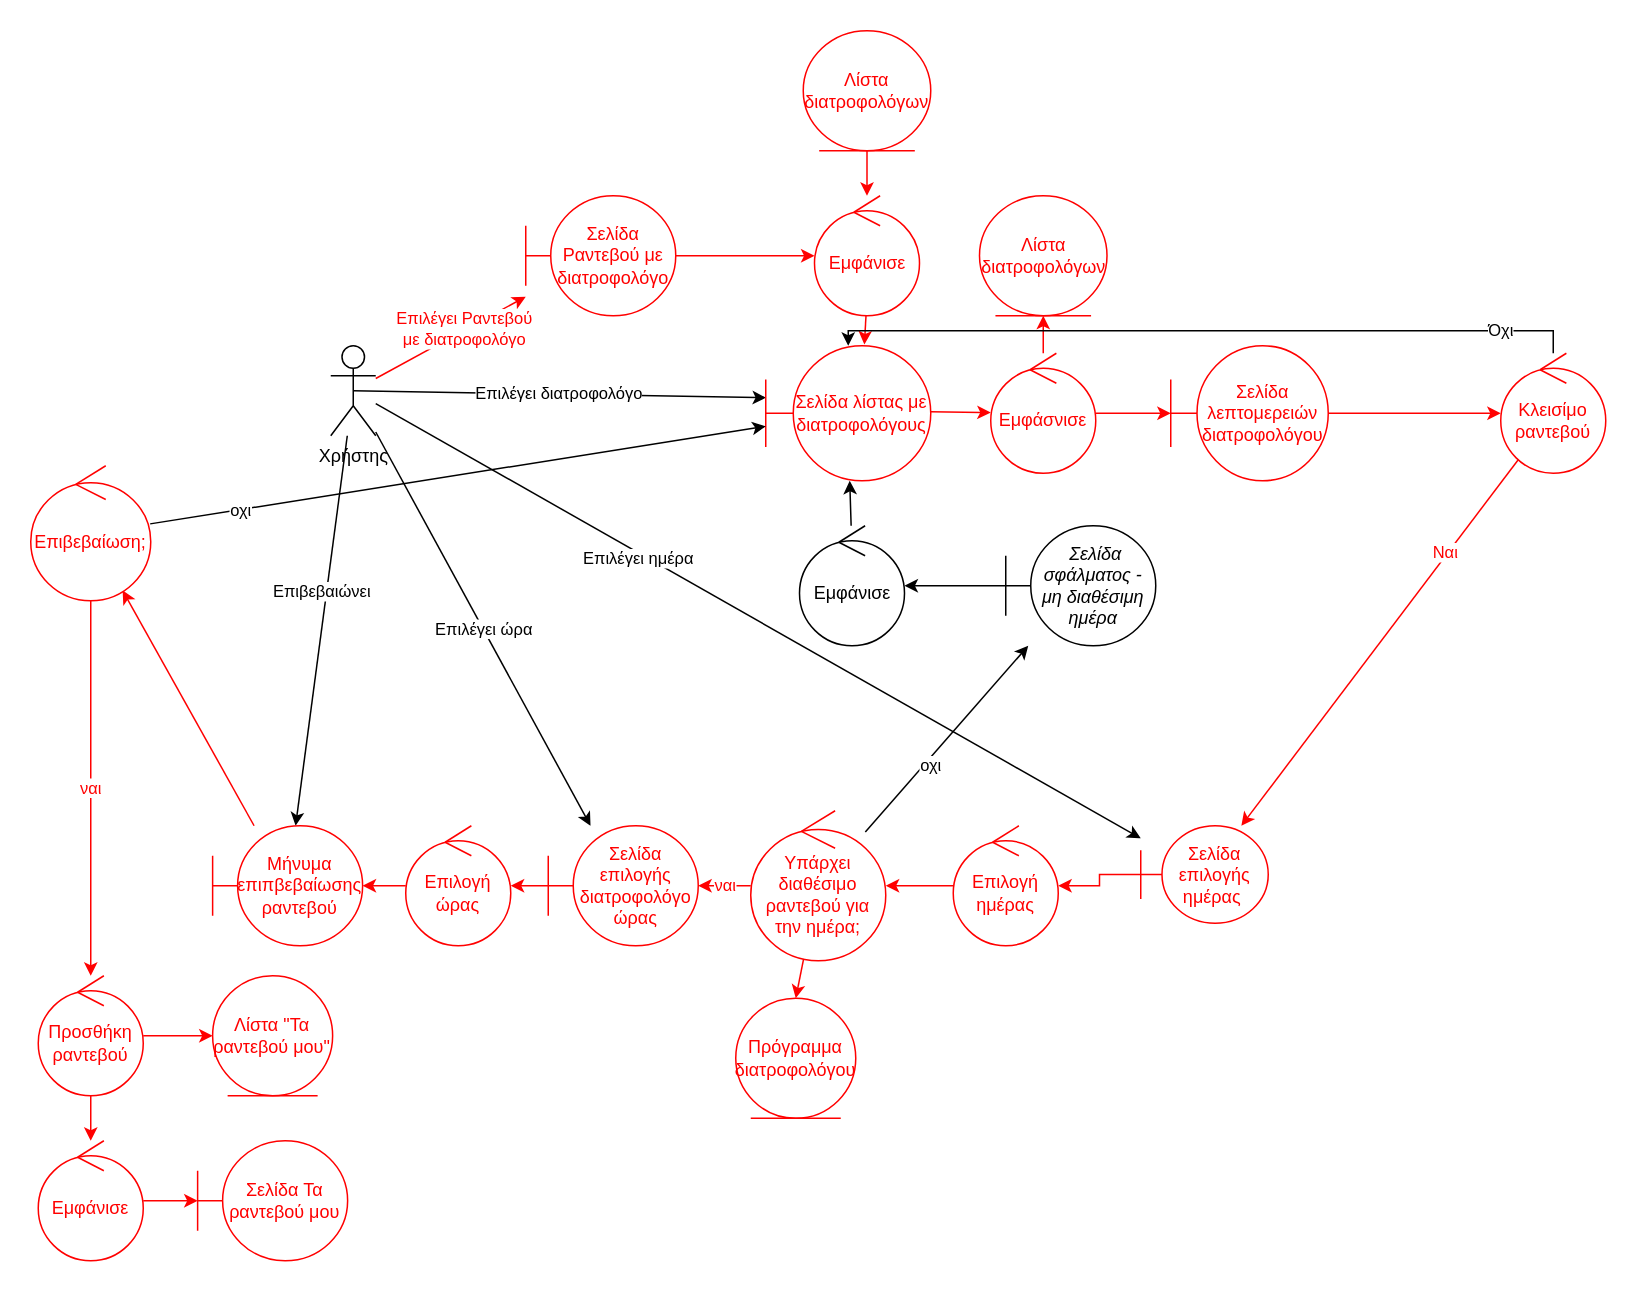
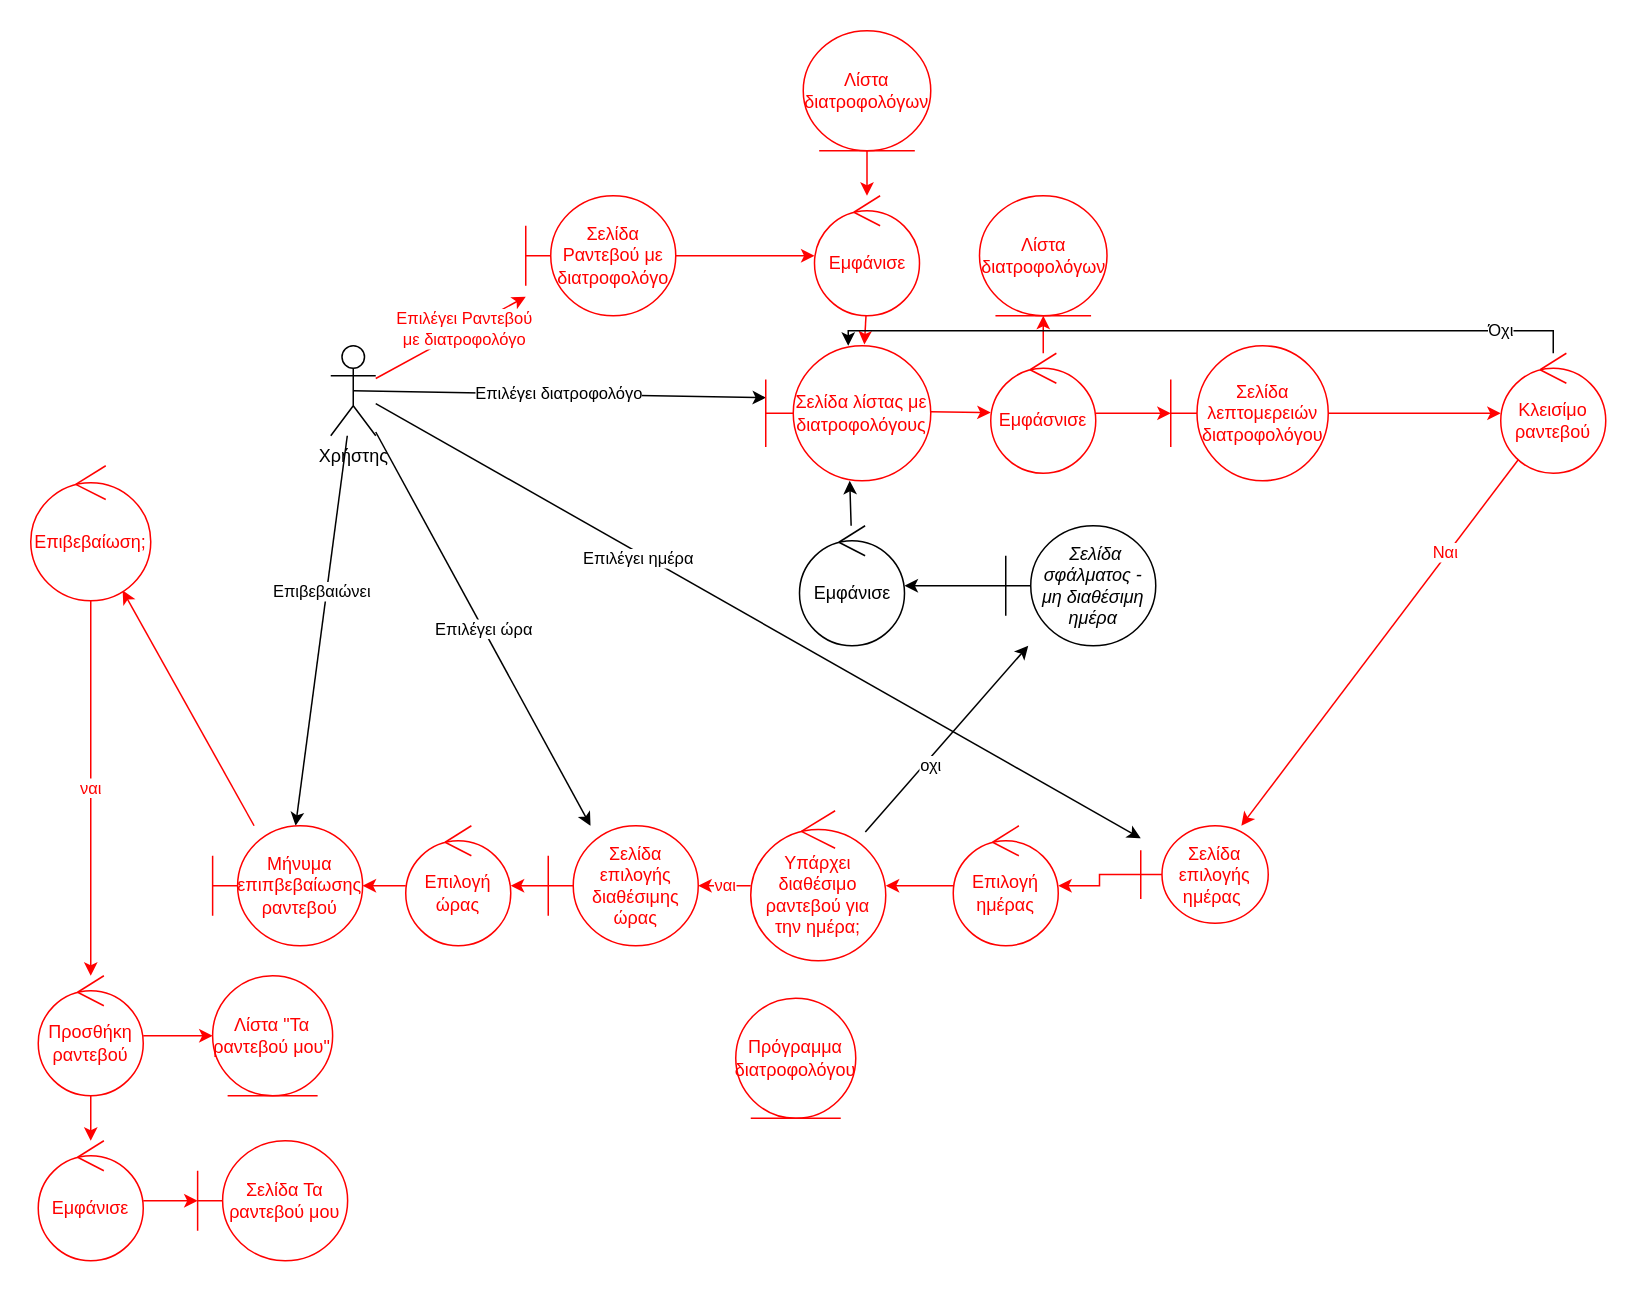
(453, 476) -> none
(636, 886) -> (636, 886)
(801, 974) -> none
